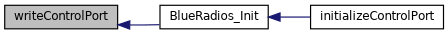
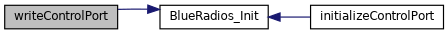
(145, 25) -> (133, 9)
